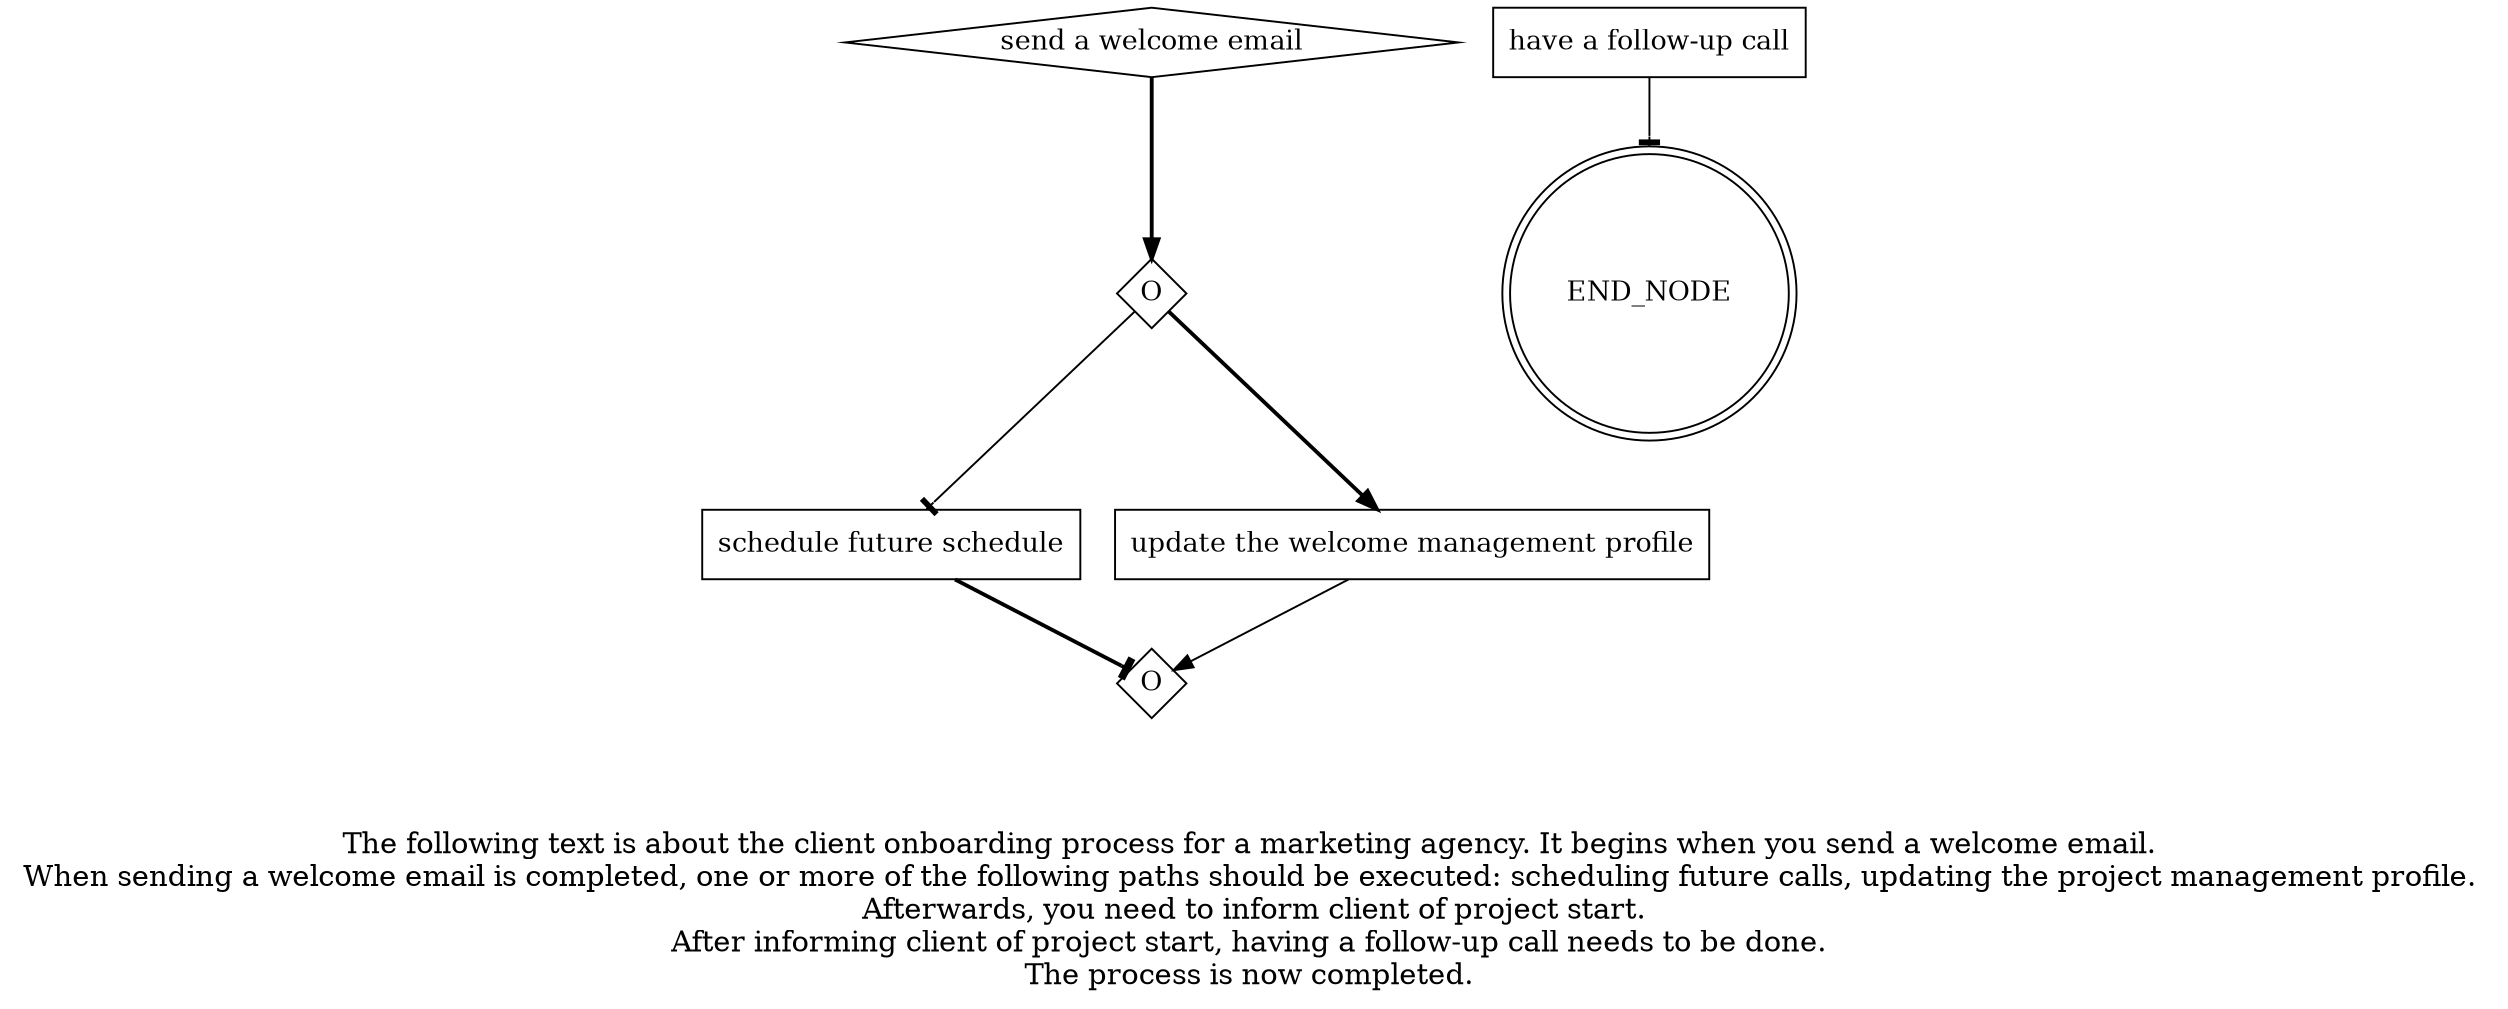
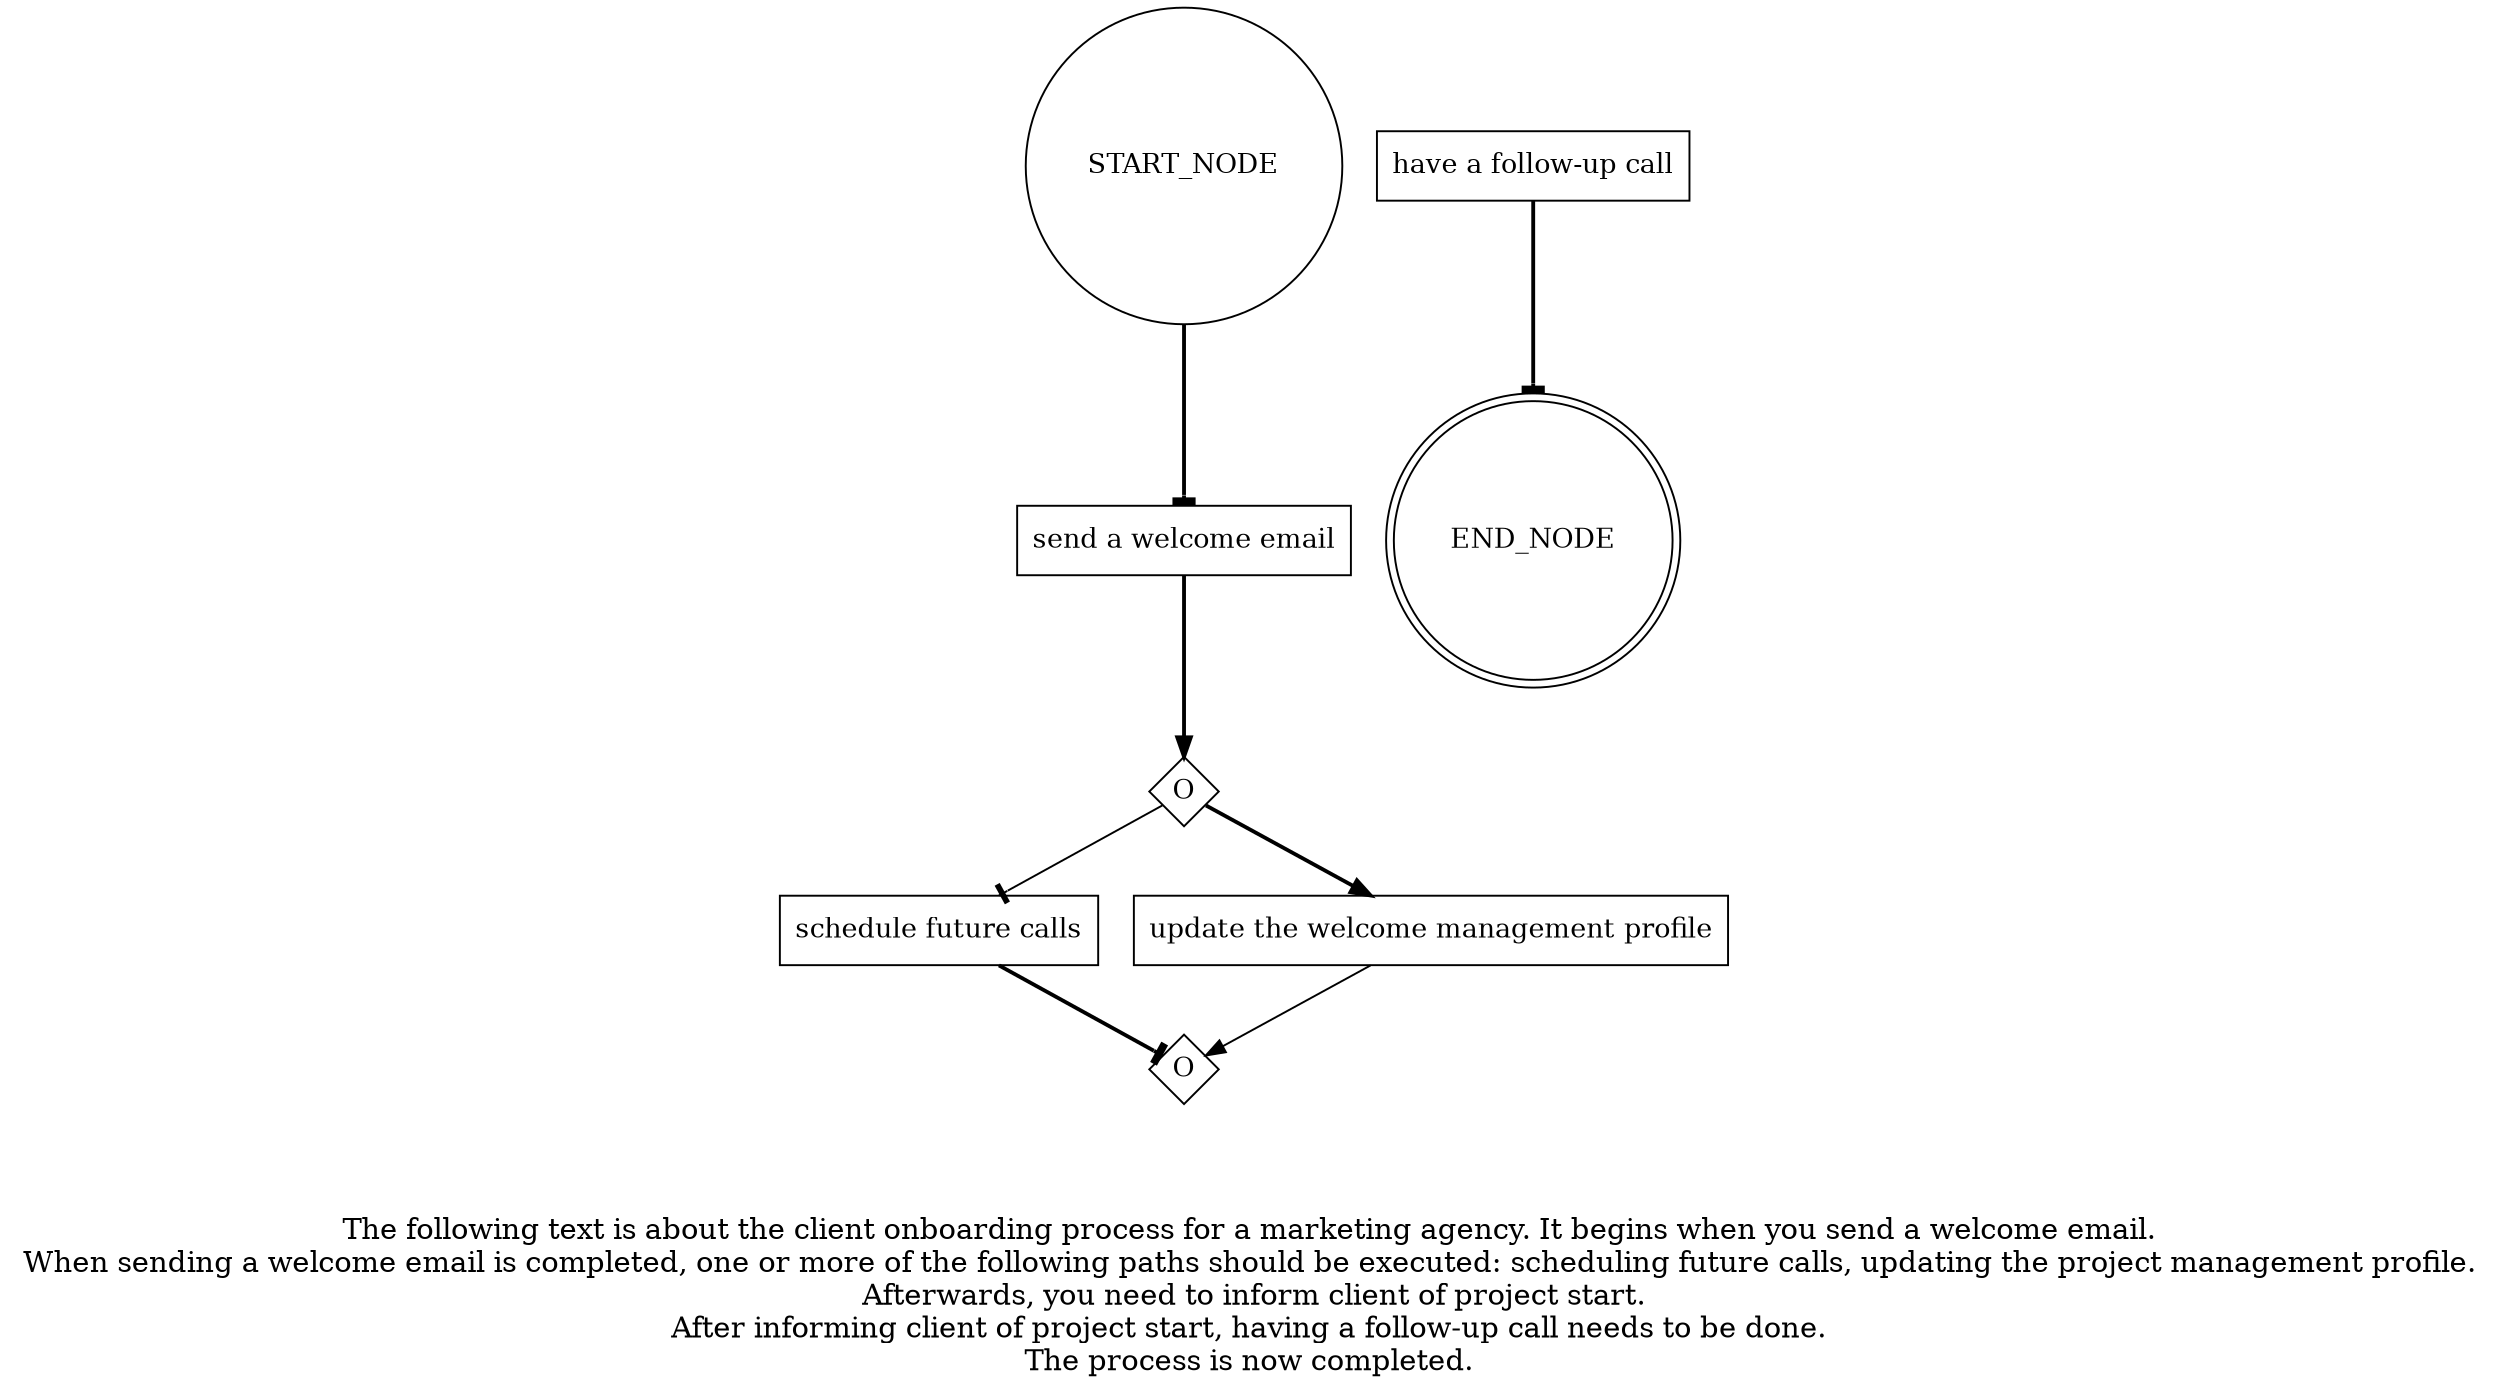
(1152, 42) -> (1184, 541)
(1649, 107) -> (1533, 292)
none -> (1184, 166)
(891, 545) -> (939, 930)
